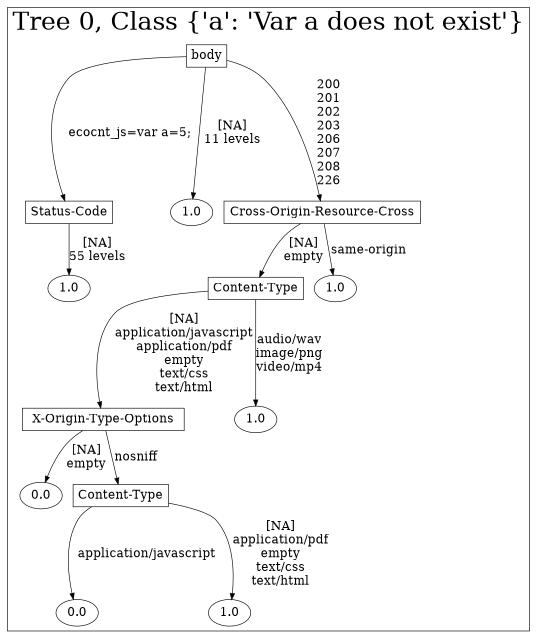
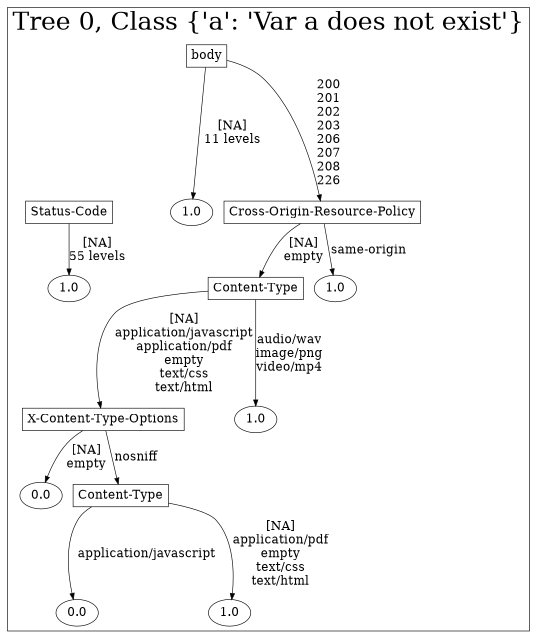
(68, 78) -> none
(322, 212) -> (322, 212)
(103, 419) -> (103, 419)
